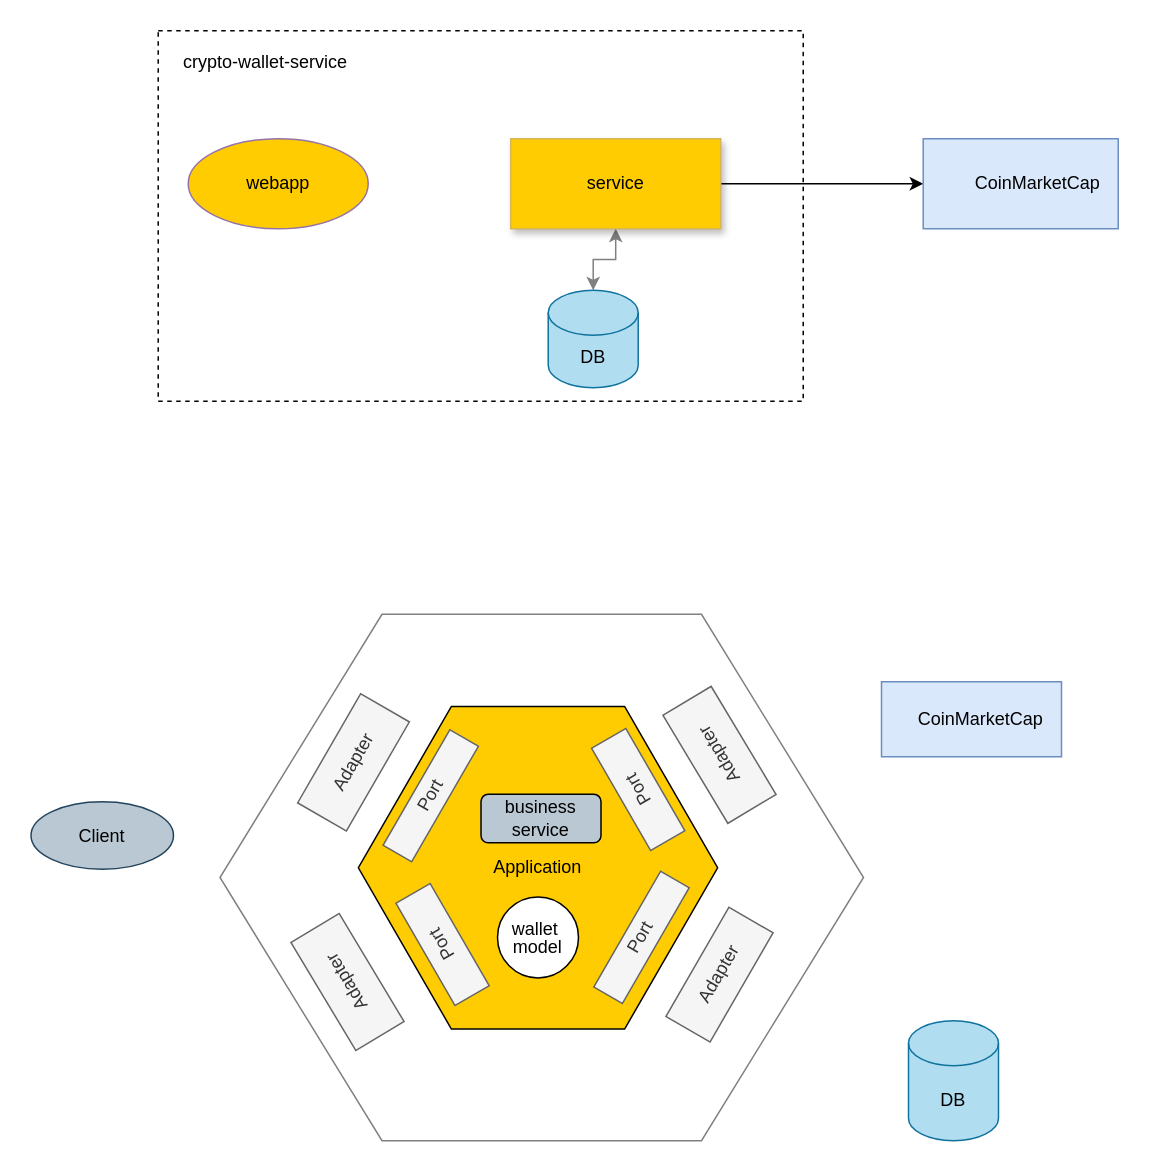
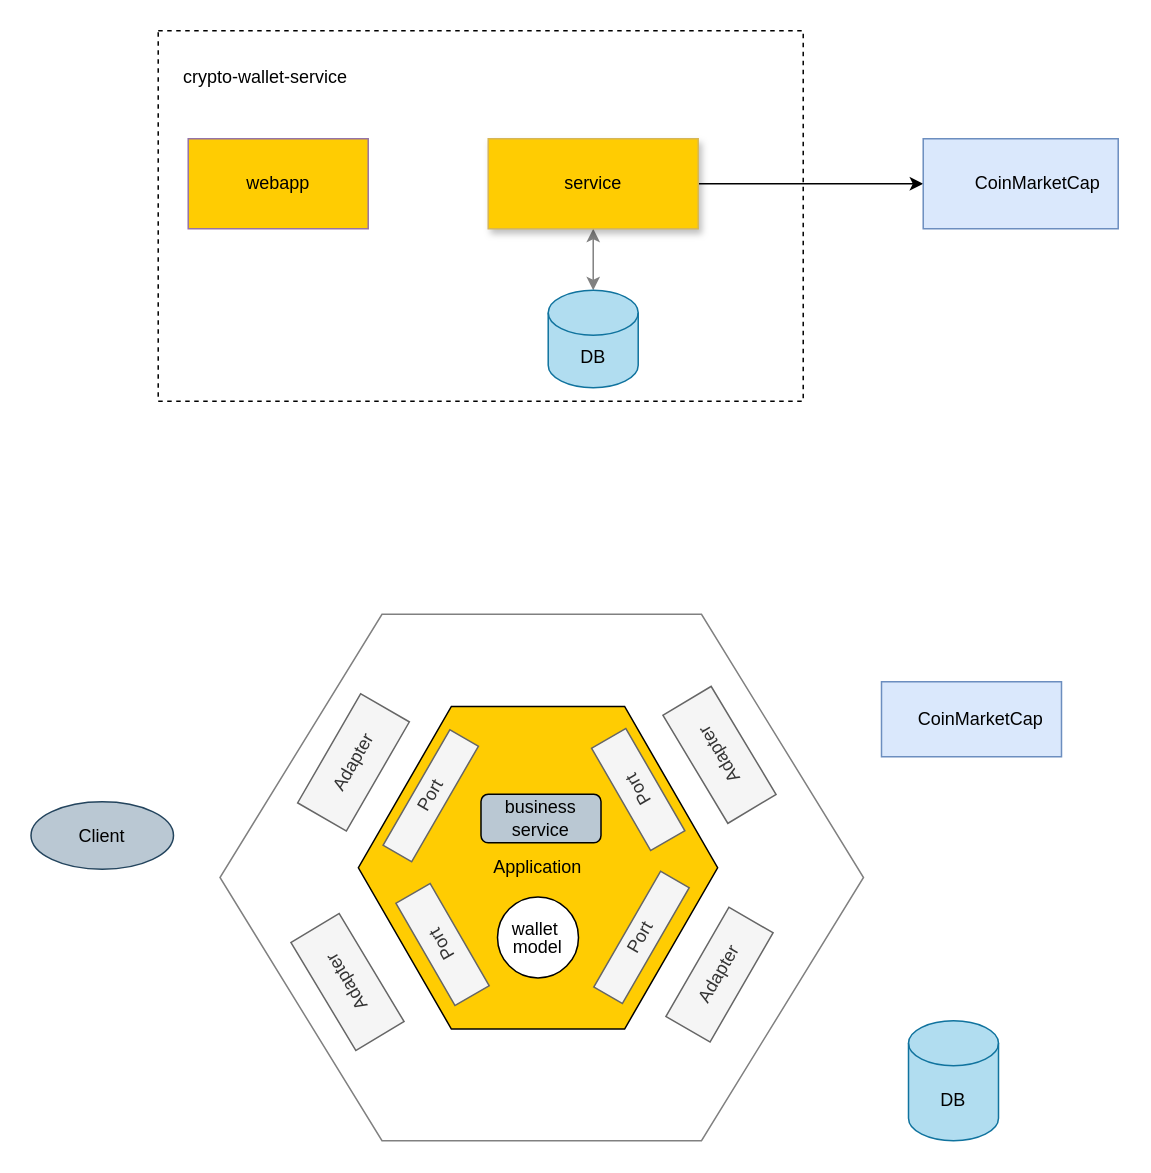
(265, 62) -> (265, 77)
(278, 184) -> (278, 184)
(615, 184) -> (593, 184)
